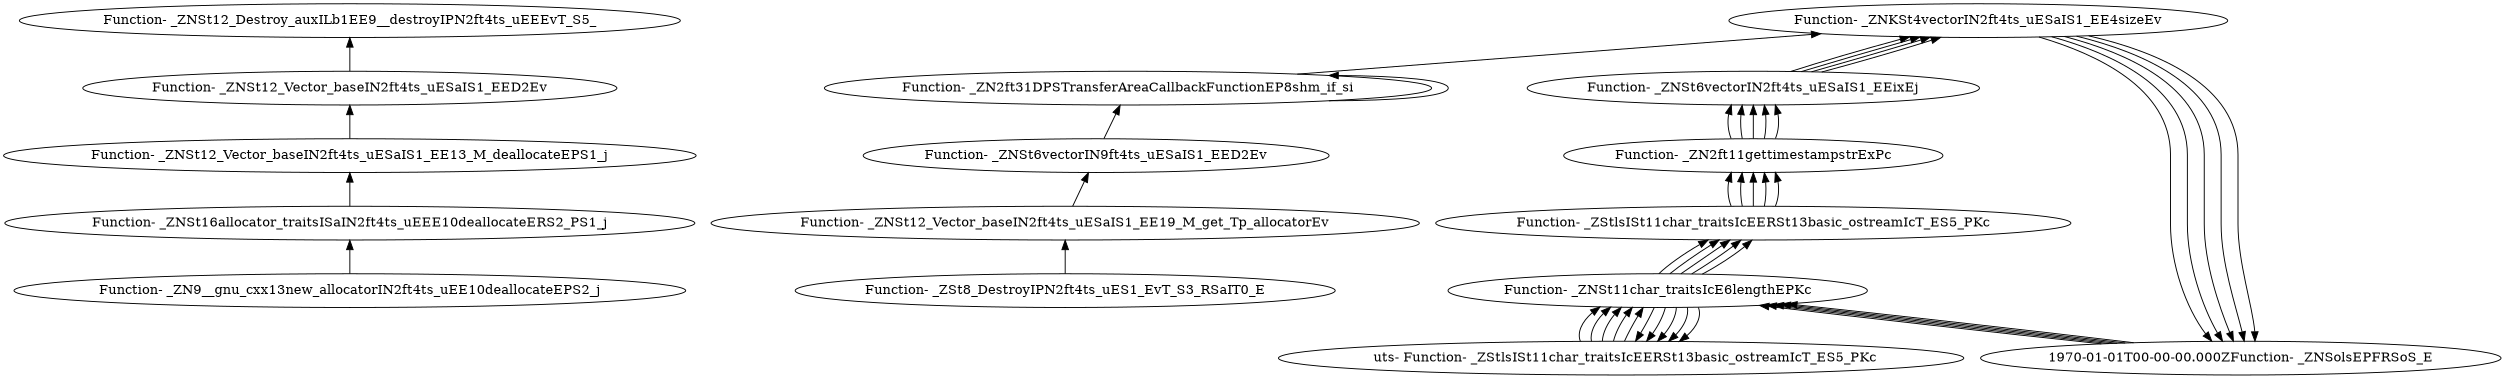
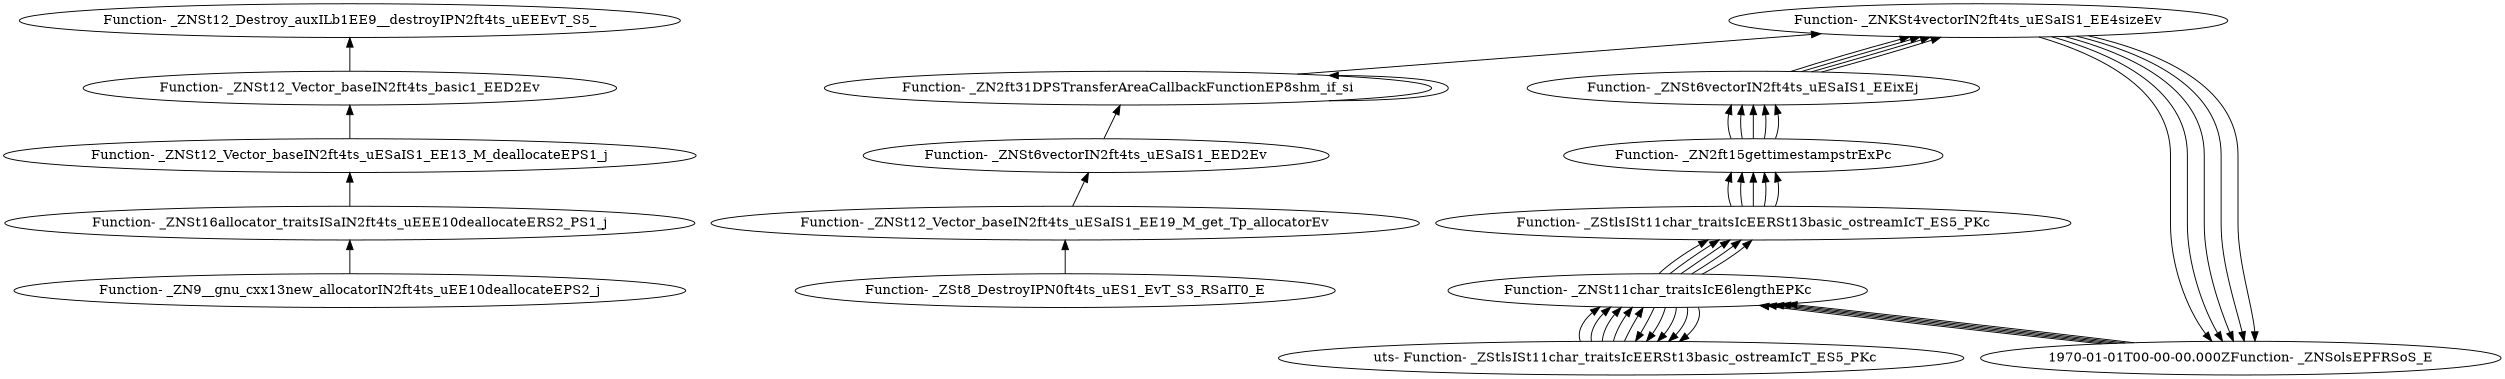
(350, 88) -> (350, 88)
(1096, 156) -> (1096, 156)
(1753, 156) -> (1753, 156)
(1065, 291) -> (1065, 291)
